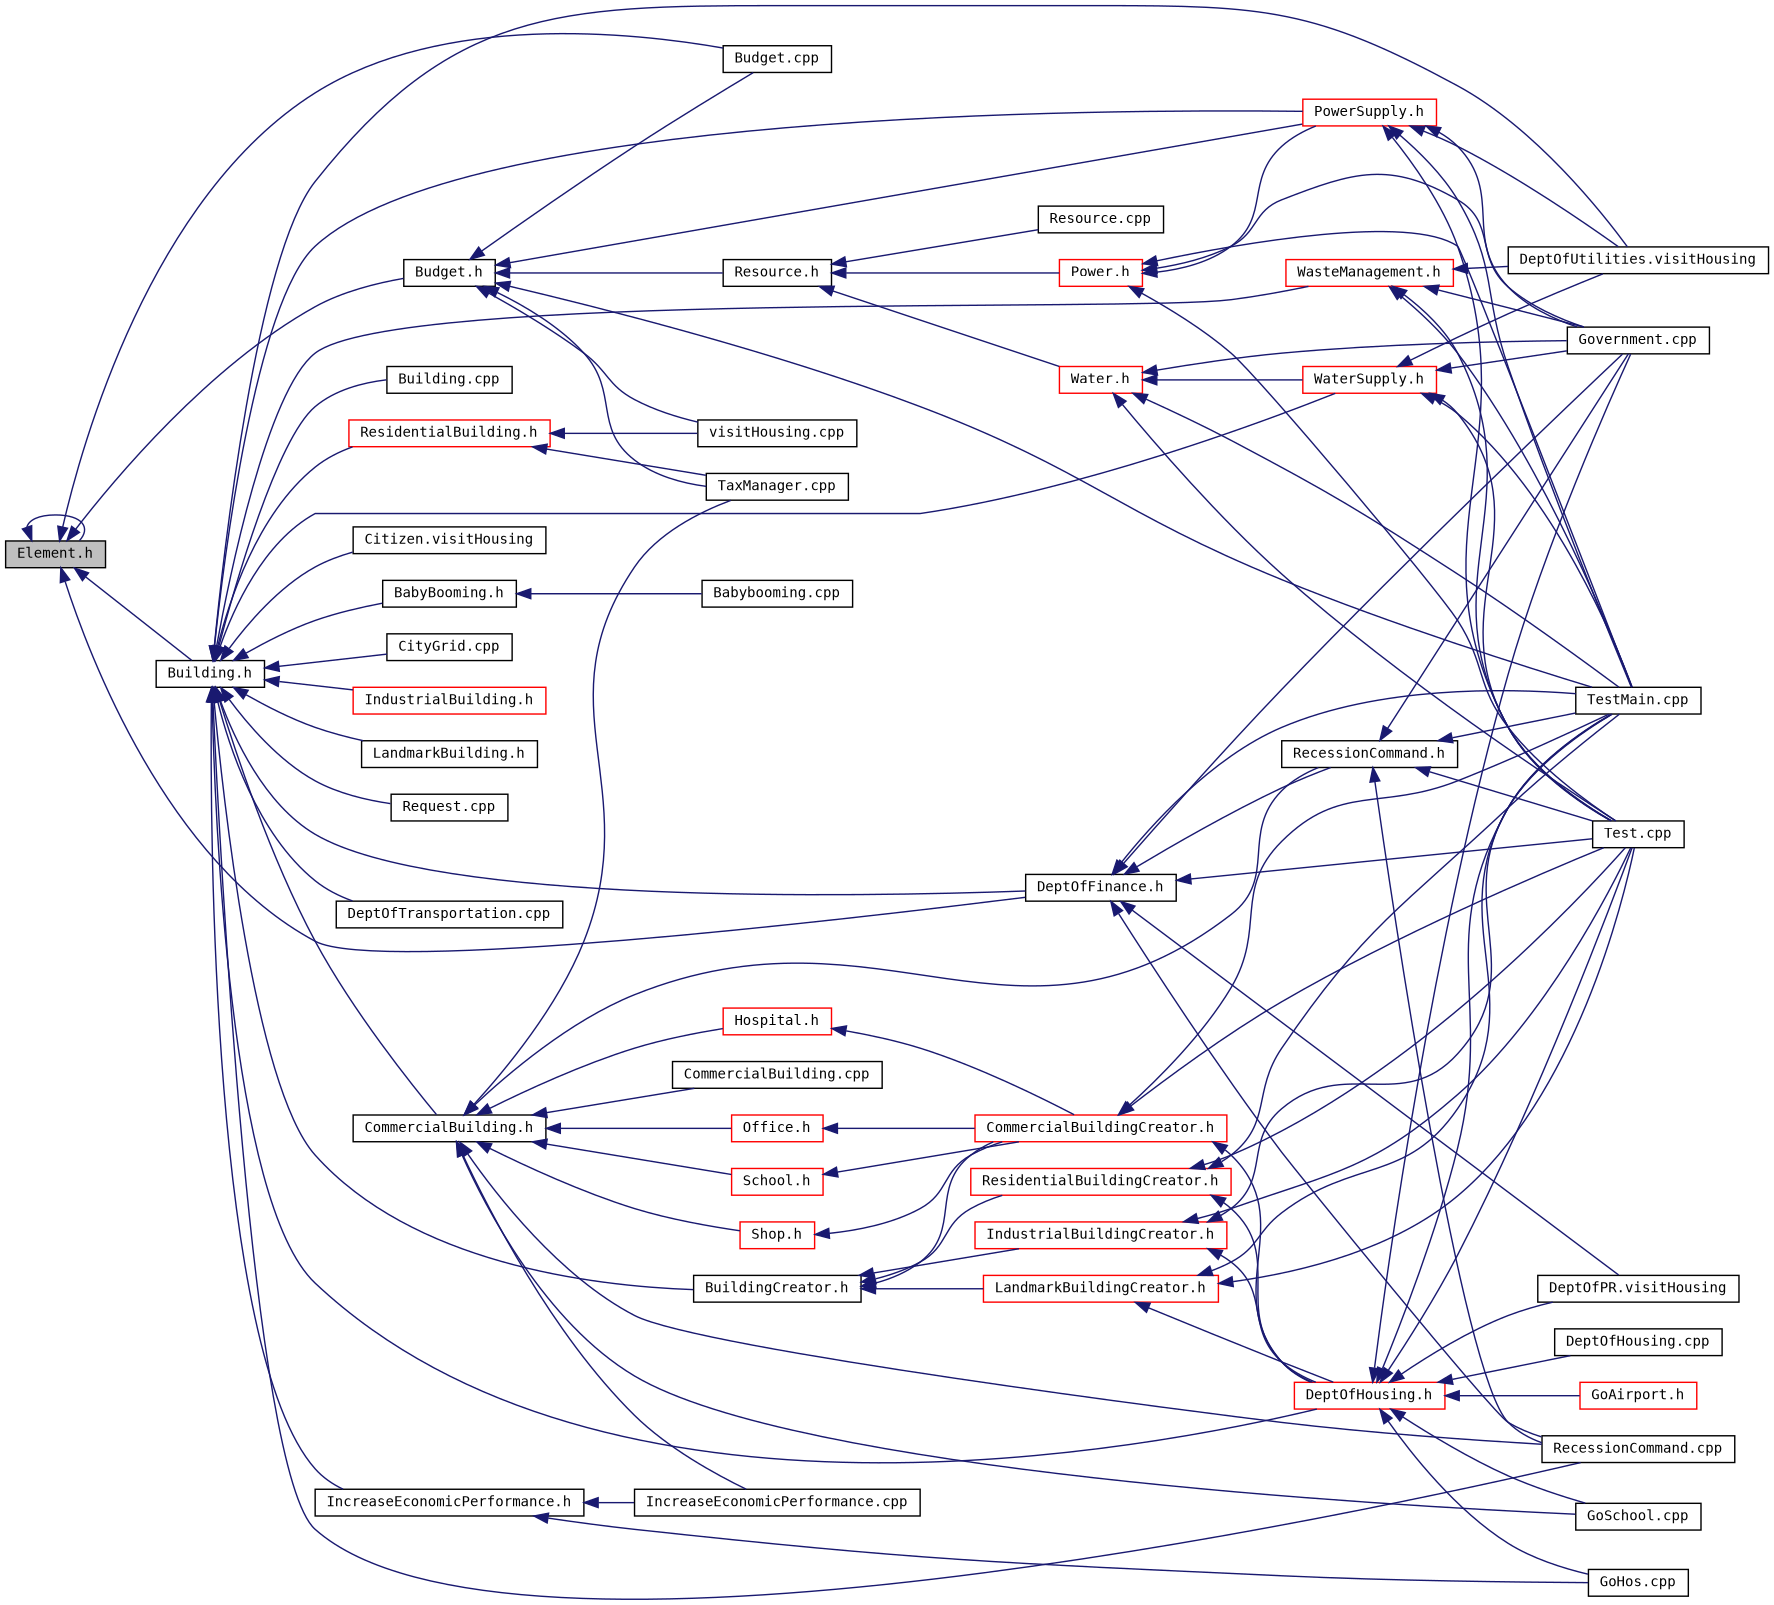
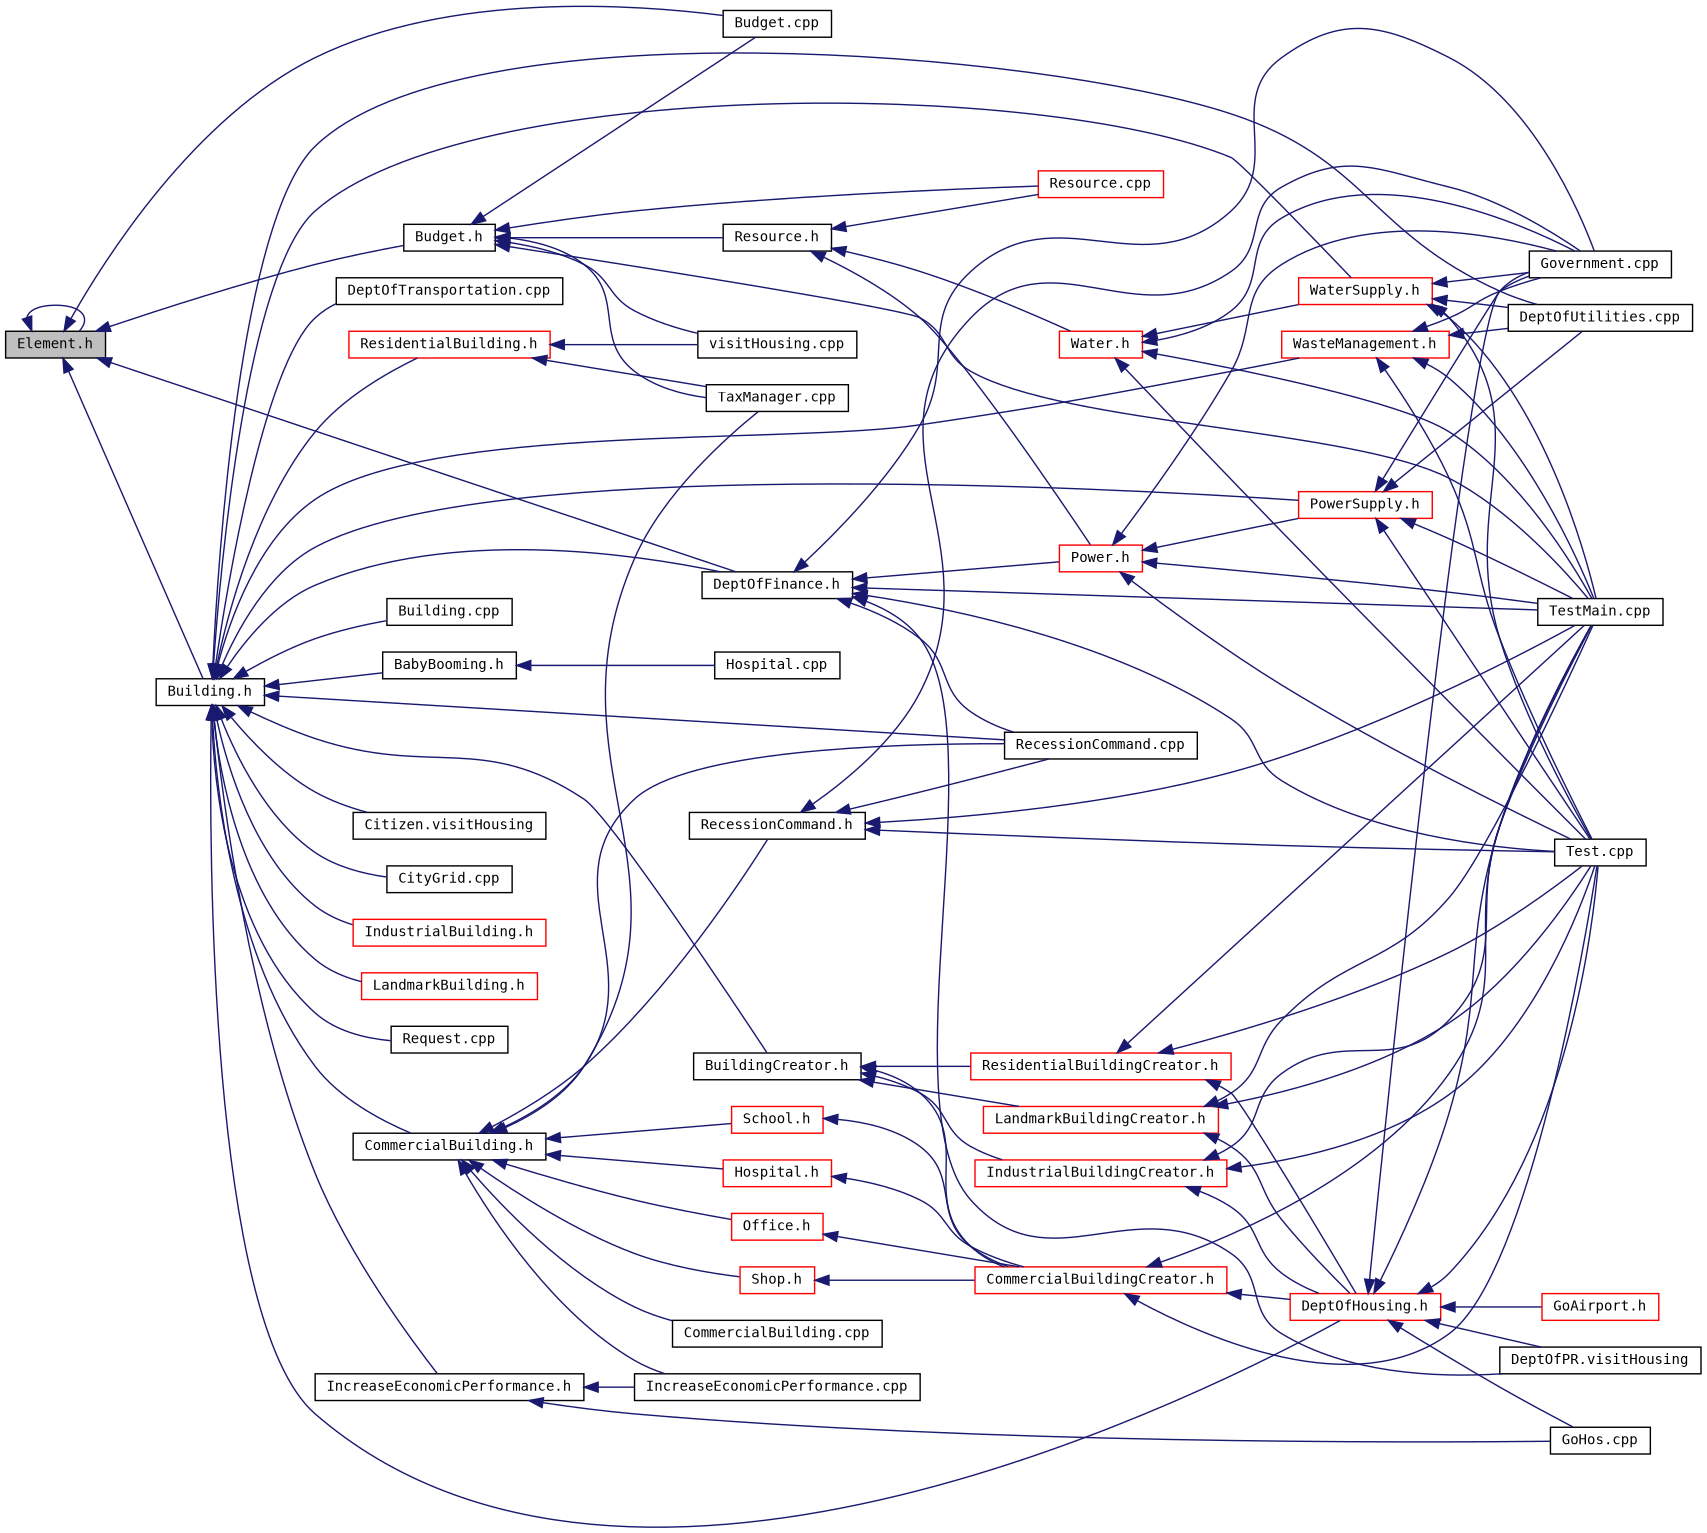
(906, 193) -> (773, 199)
(1101, 219) -> (1101, 184)
(1638, 260) -> (1600, 318)
(777, 594) -> (777, 665)
(450, 754) -> (450, 986)
(1232, 813) -> (963, 570)
(1638, 1342) -> none
(1638, 1517) -> none
